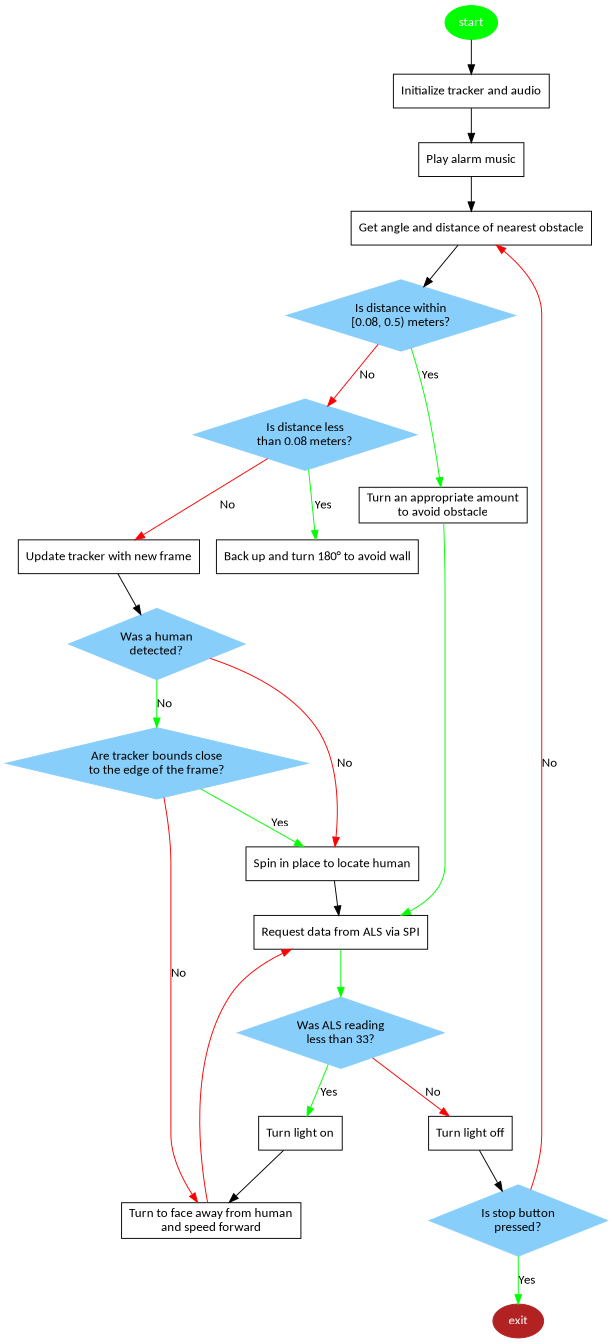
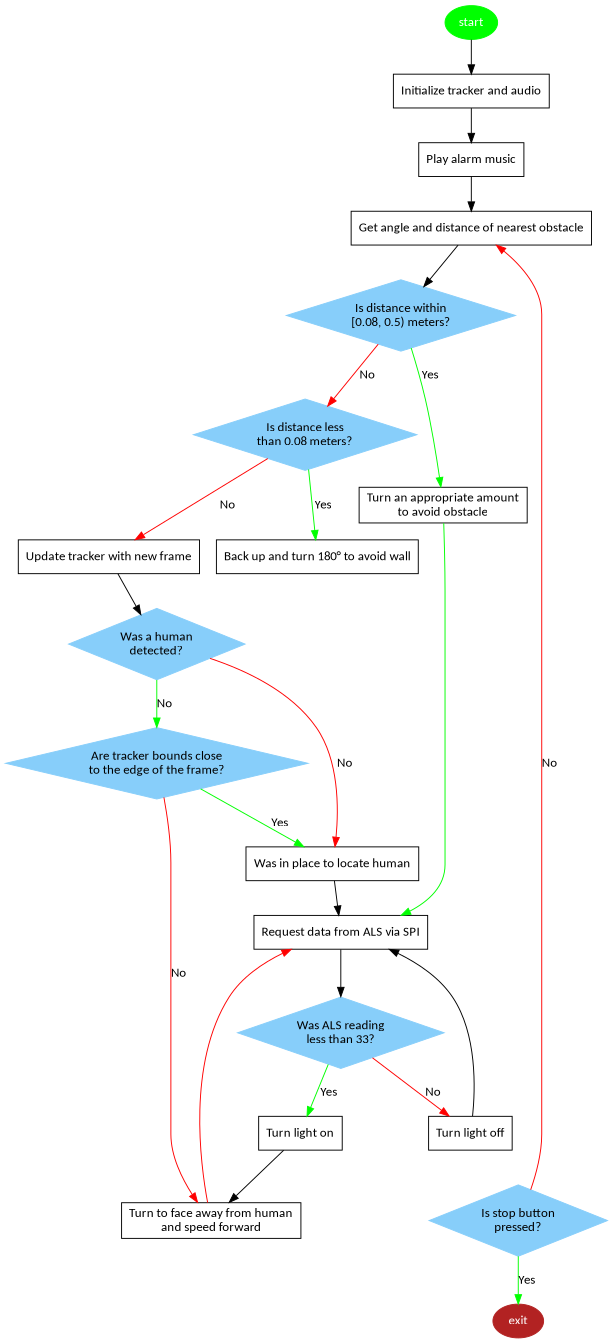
(332, 864) -> (332, 864)
(341, 968) -> (341, 968)
(488, 1166) -> (464, 1021)
